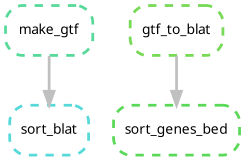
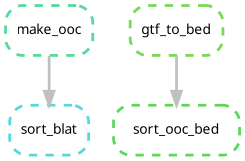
(49, 30) -> (49, 30)
(177, 30) -> (177, 30)
(177, 130) -> (177, 130)
